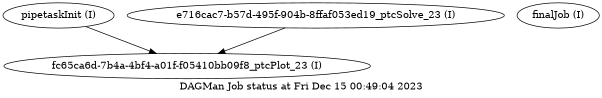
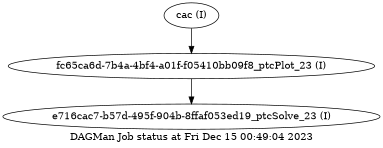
(59, 15) -> (191, 15)
(558, 15) -> none
(255, 40) -> (191, 88)
